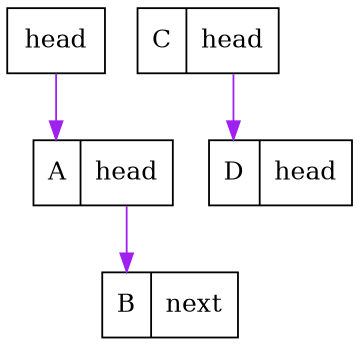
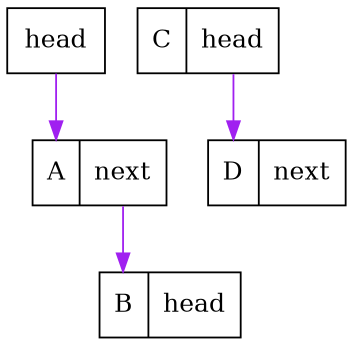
(127, 172) -> (123, 172)
(306, 172) -> (302, 172)
(195, 304) -> (195, 304)
